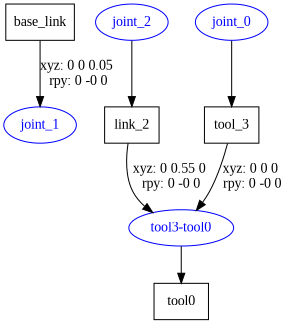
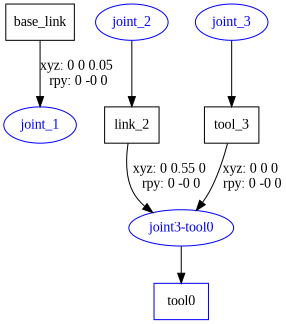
(232, 22) -> (232, 22)
(181, 228) -> (181, 228)
(181, 301) -> (181, 301)
